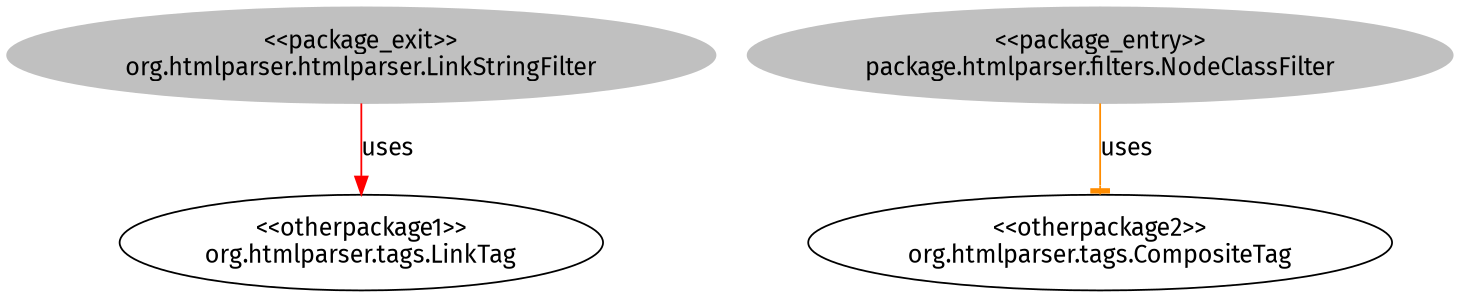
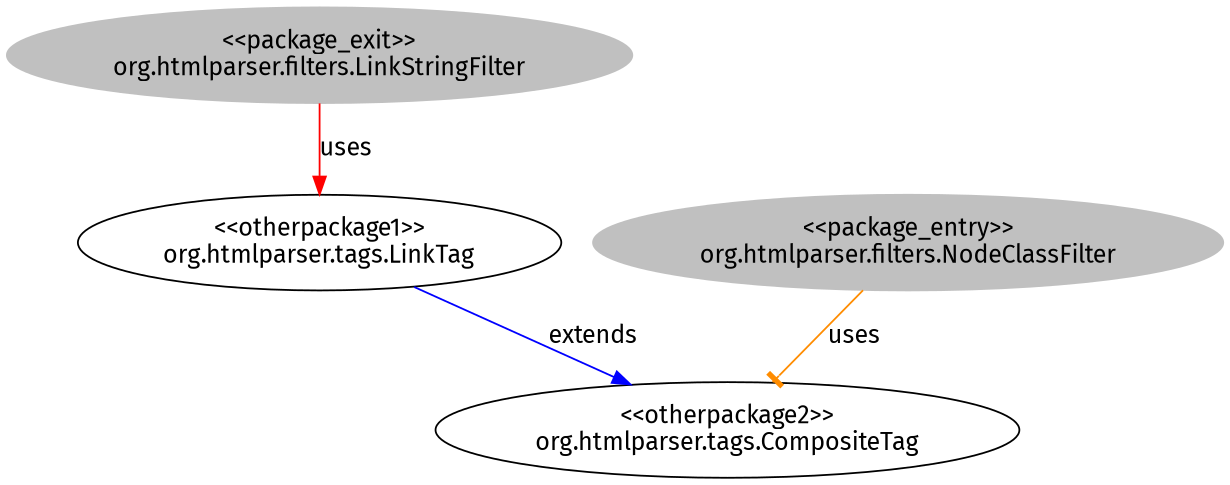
(361, 55) -> (320, 55)
(1100, 55) -> (908, 243)
none -> (514, 332)
